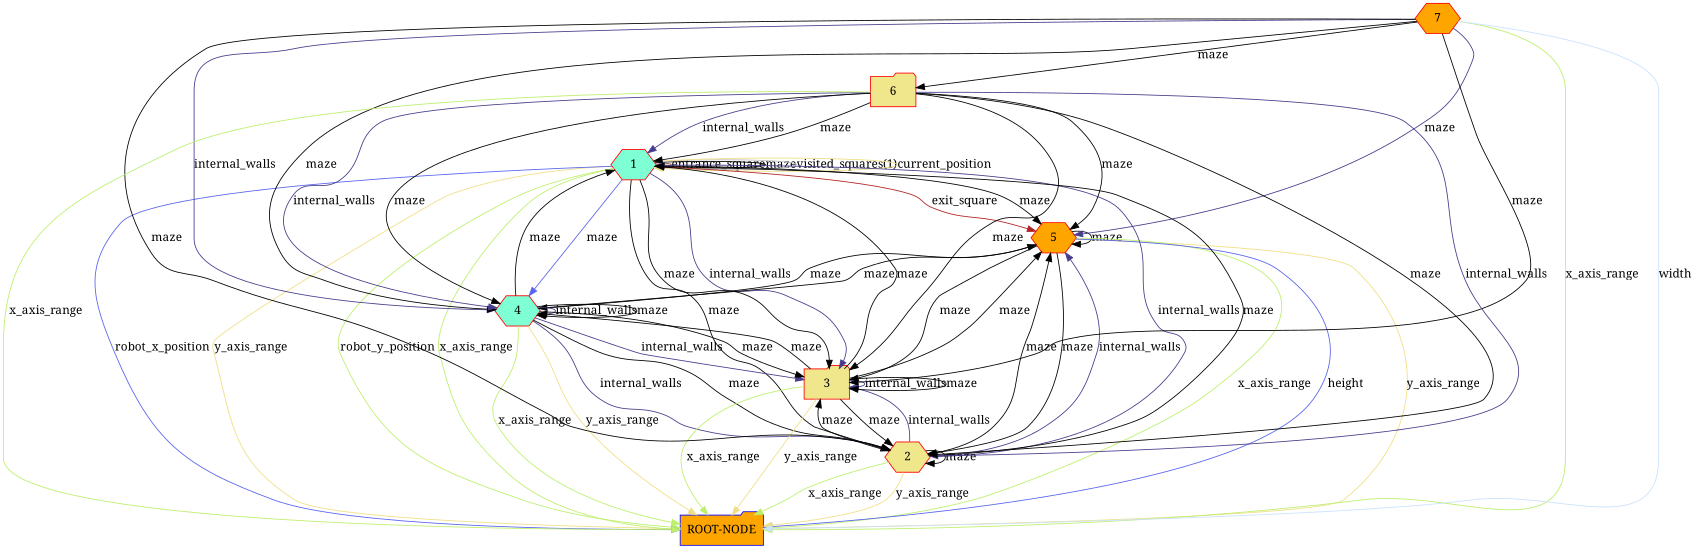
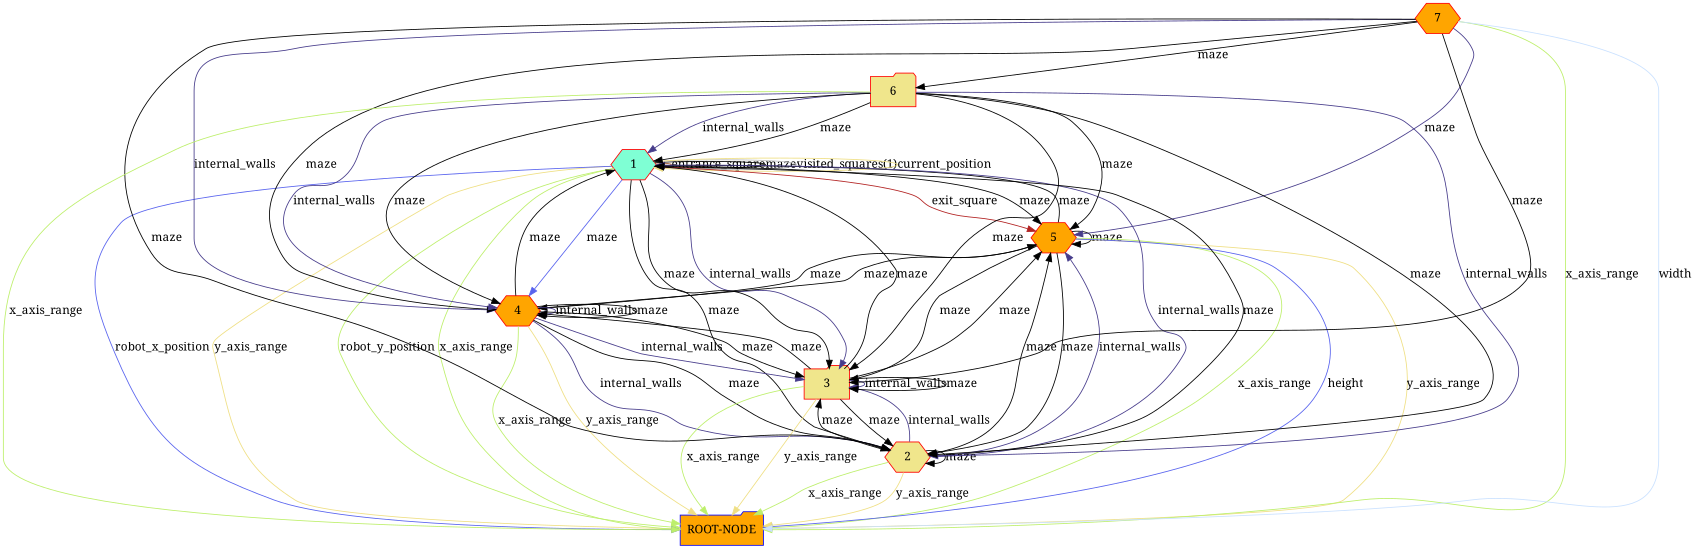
none -> (875, 169)
(518, 311) -> (518, 311)
